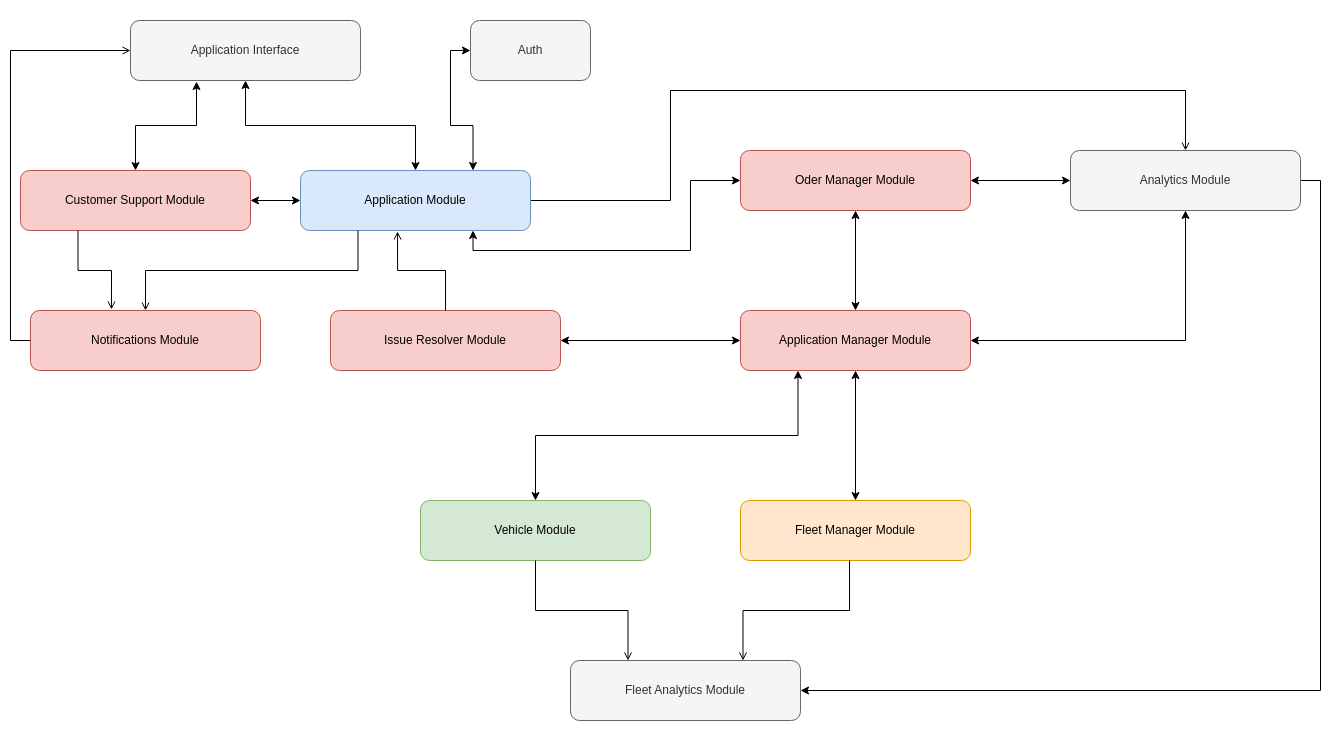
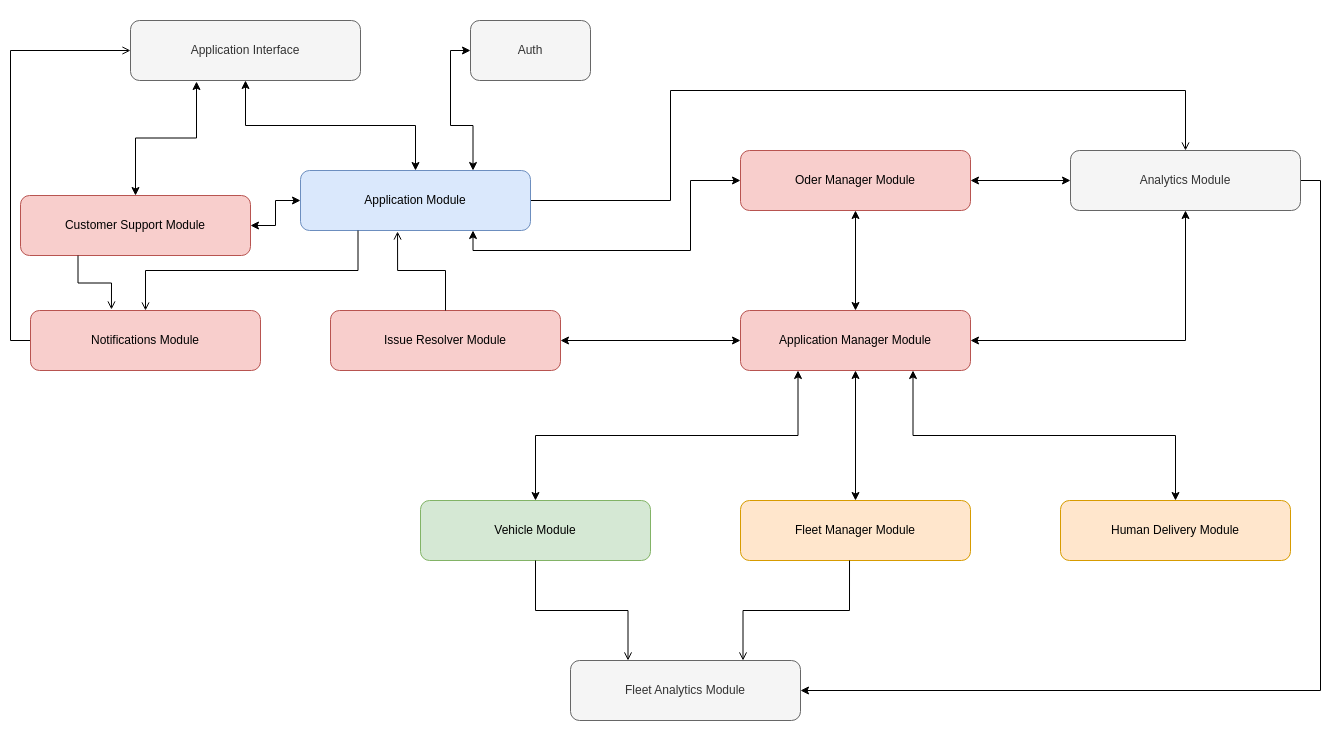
(136, 201) -> (136, 226)
none -> (1044, 436)
none -> (1176, 531)
